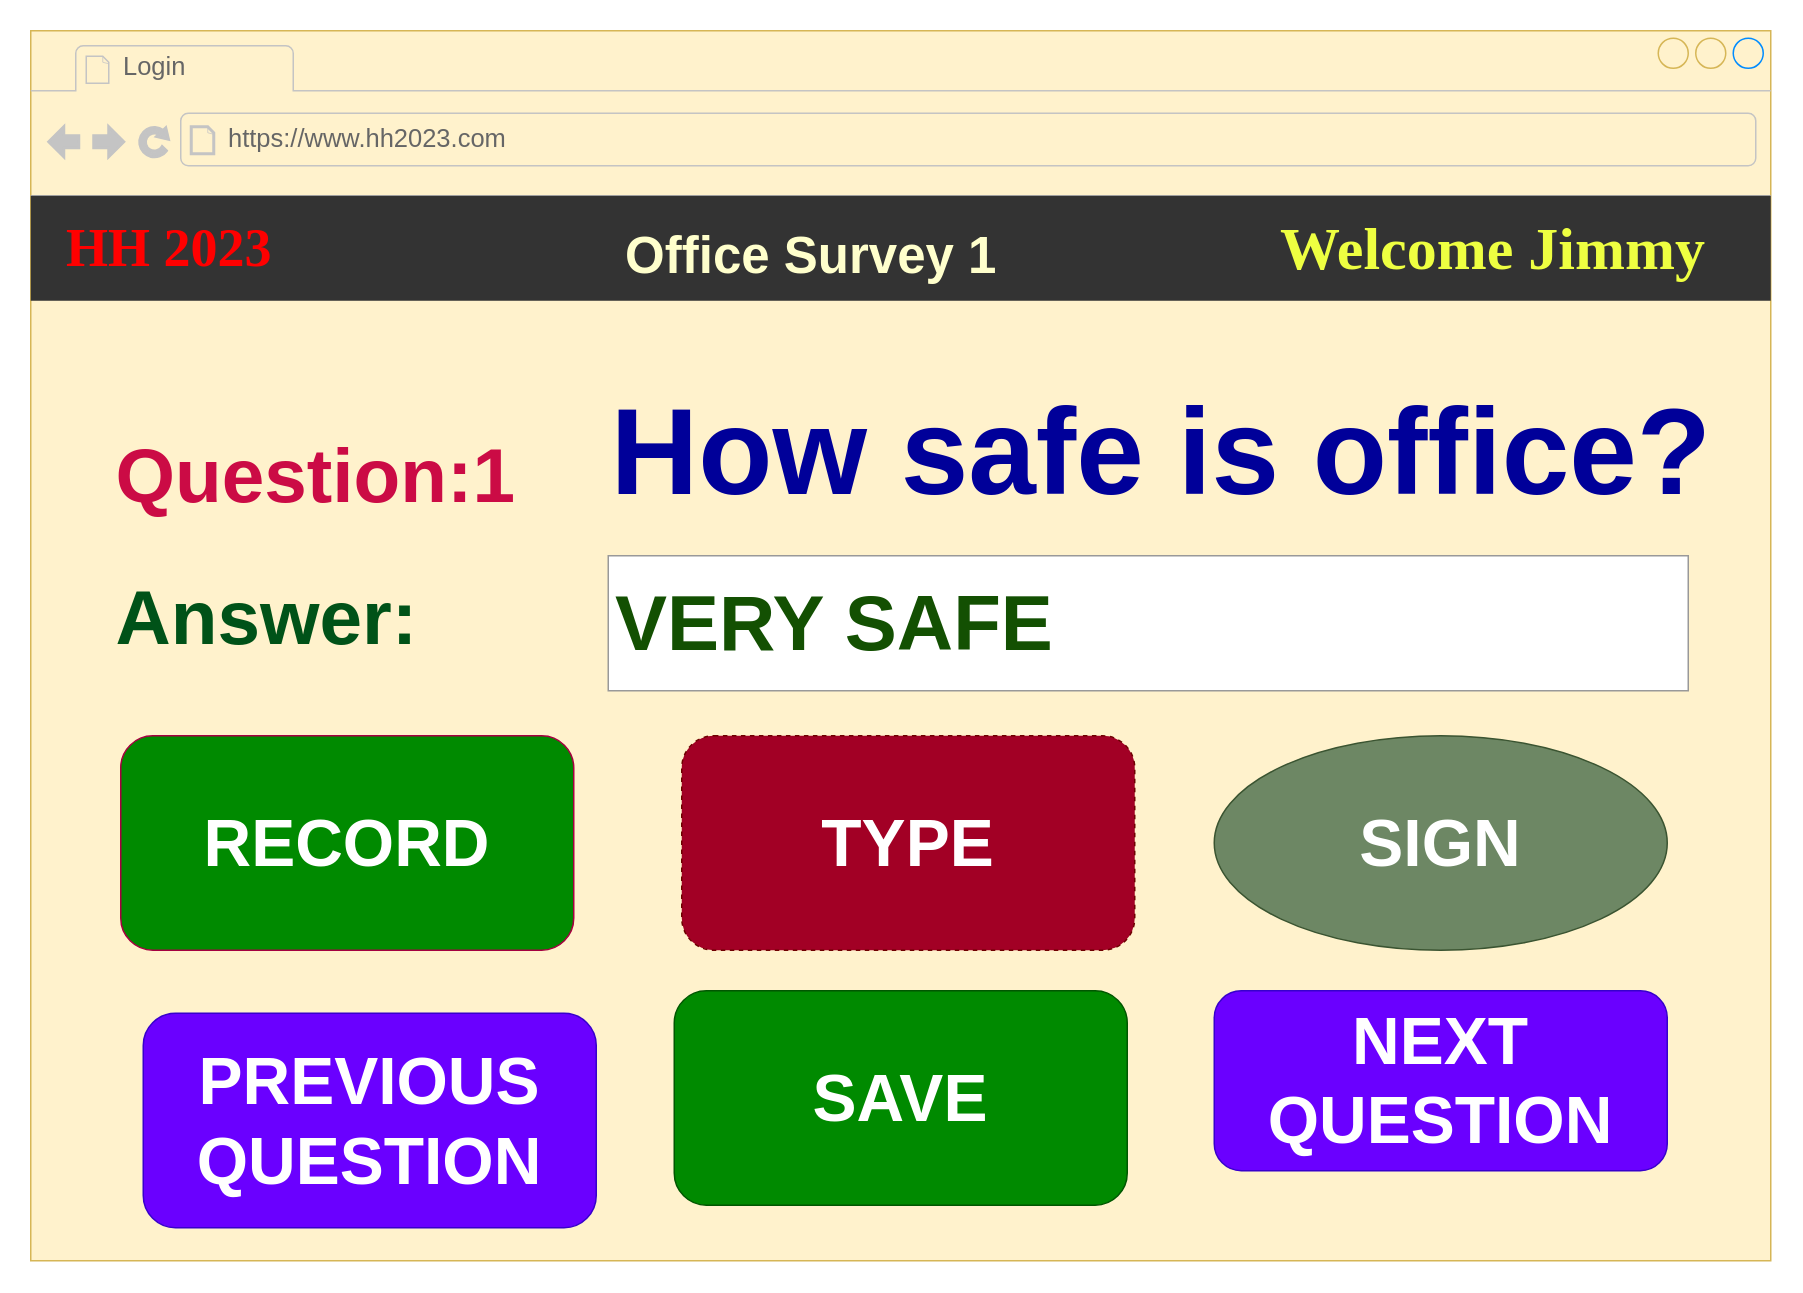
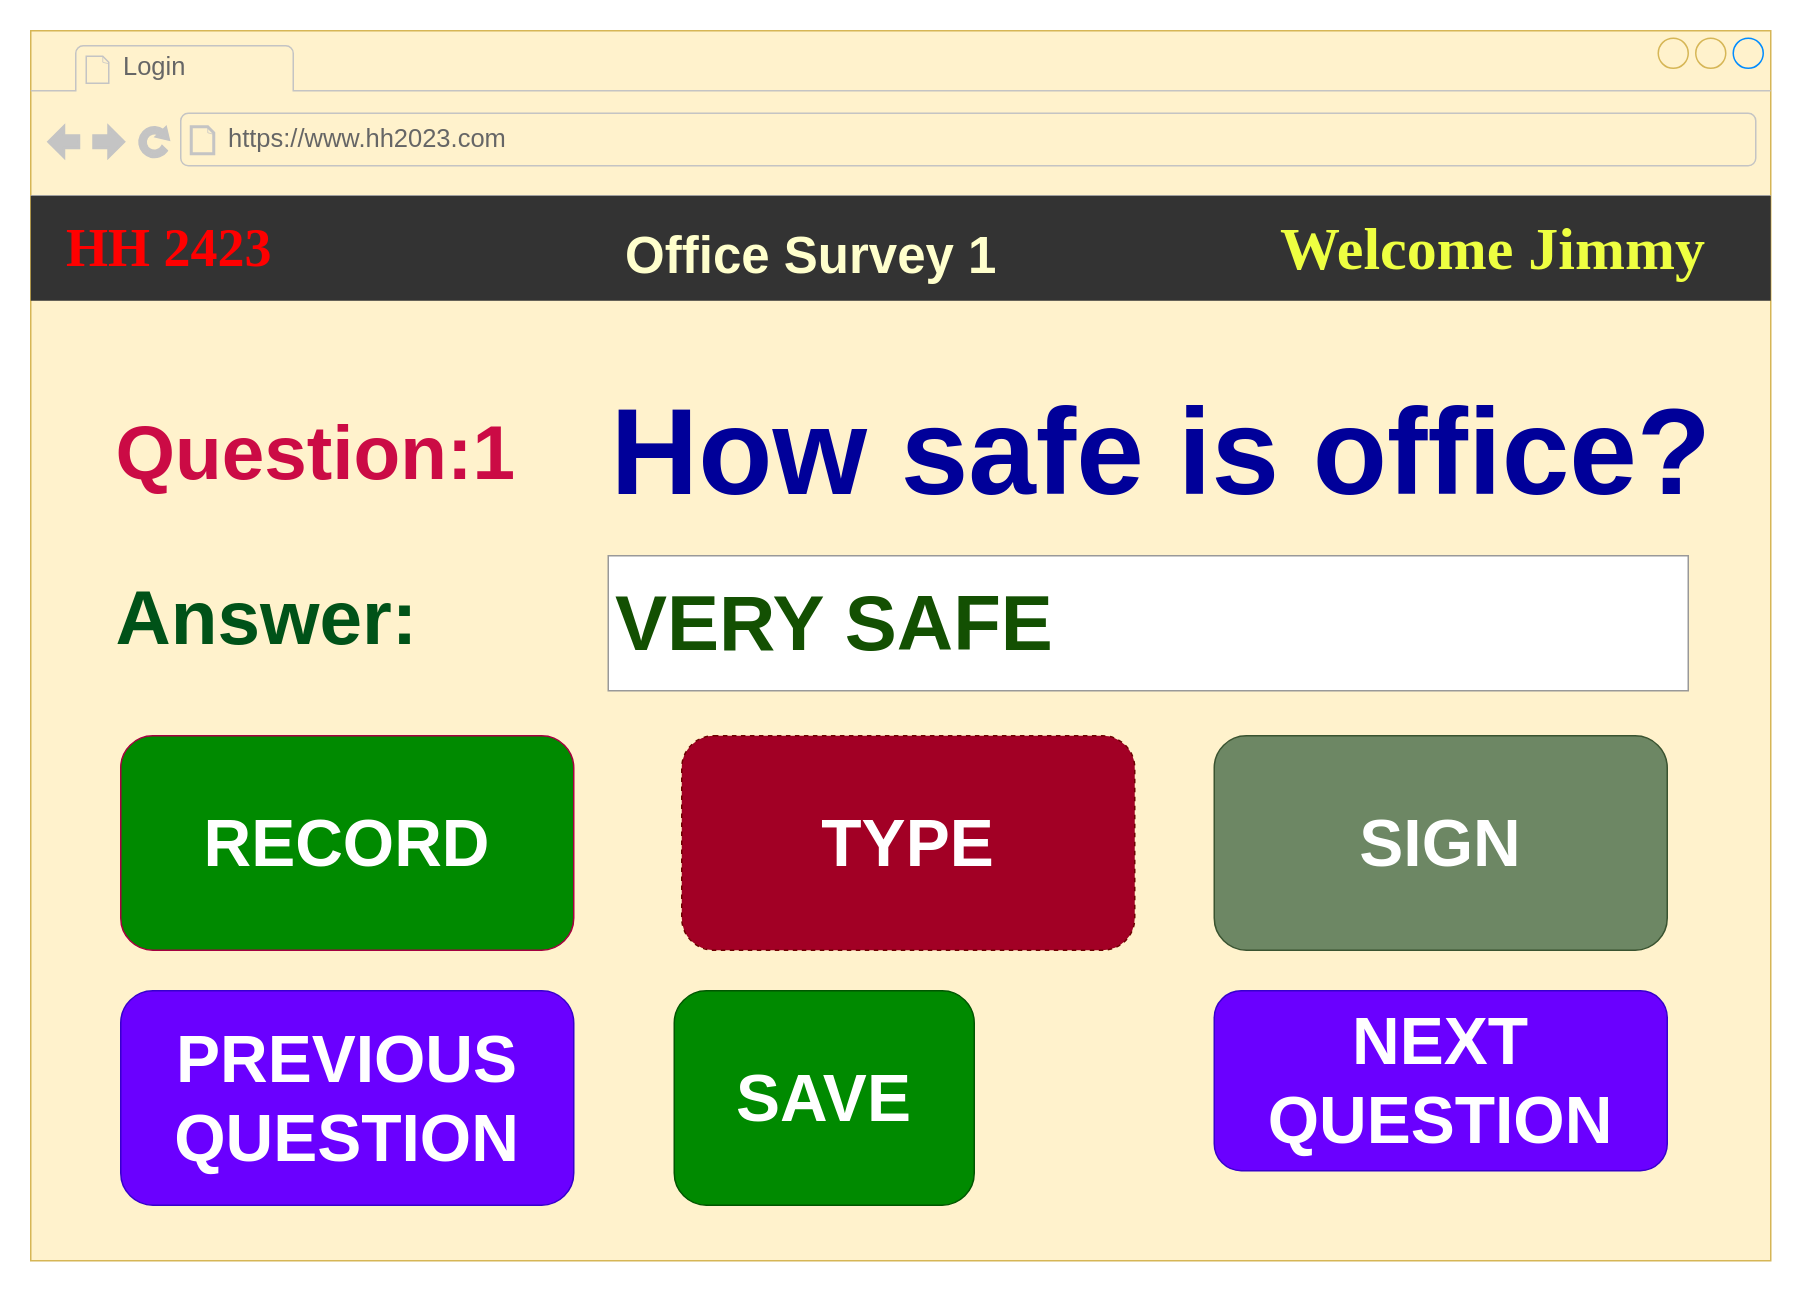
(166, 248) -> (166, 248)
(338, 466) -> (338, 443)
(1441, 843) -> (1441, 843)
(901, 1098) -> (824, 1098)
(370, 1121) -> (347, 1098)
